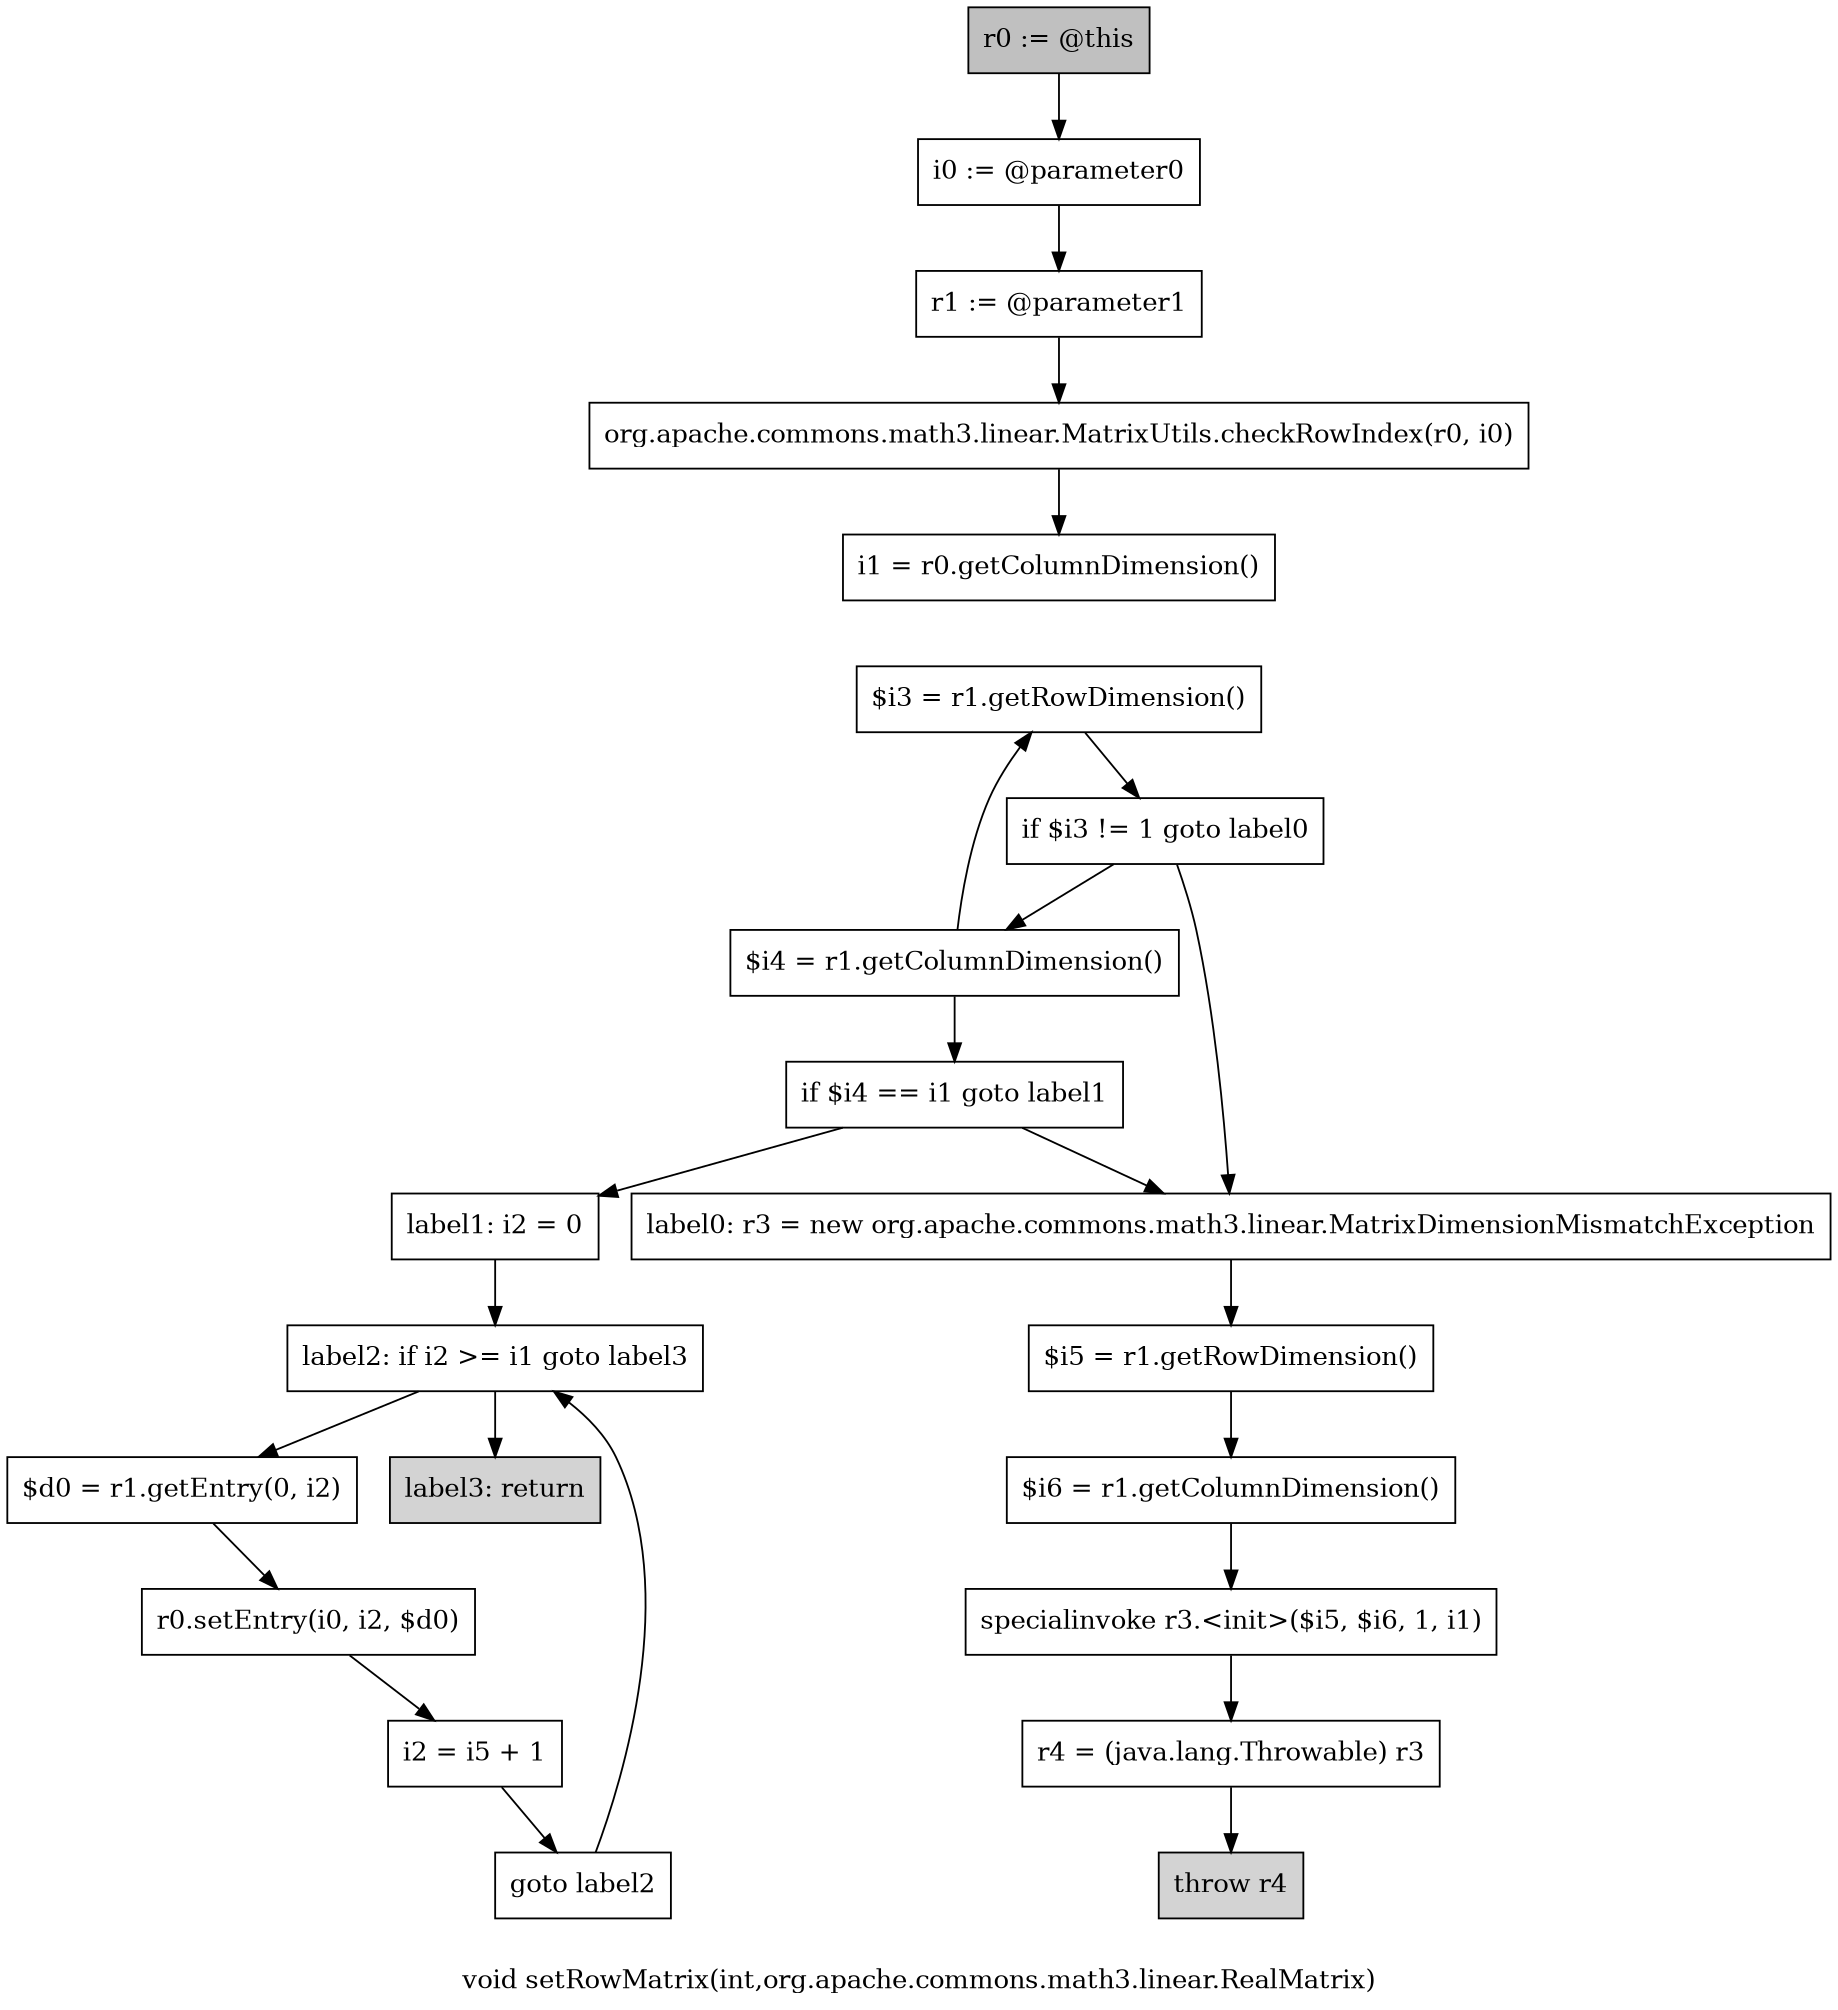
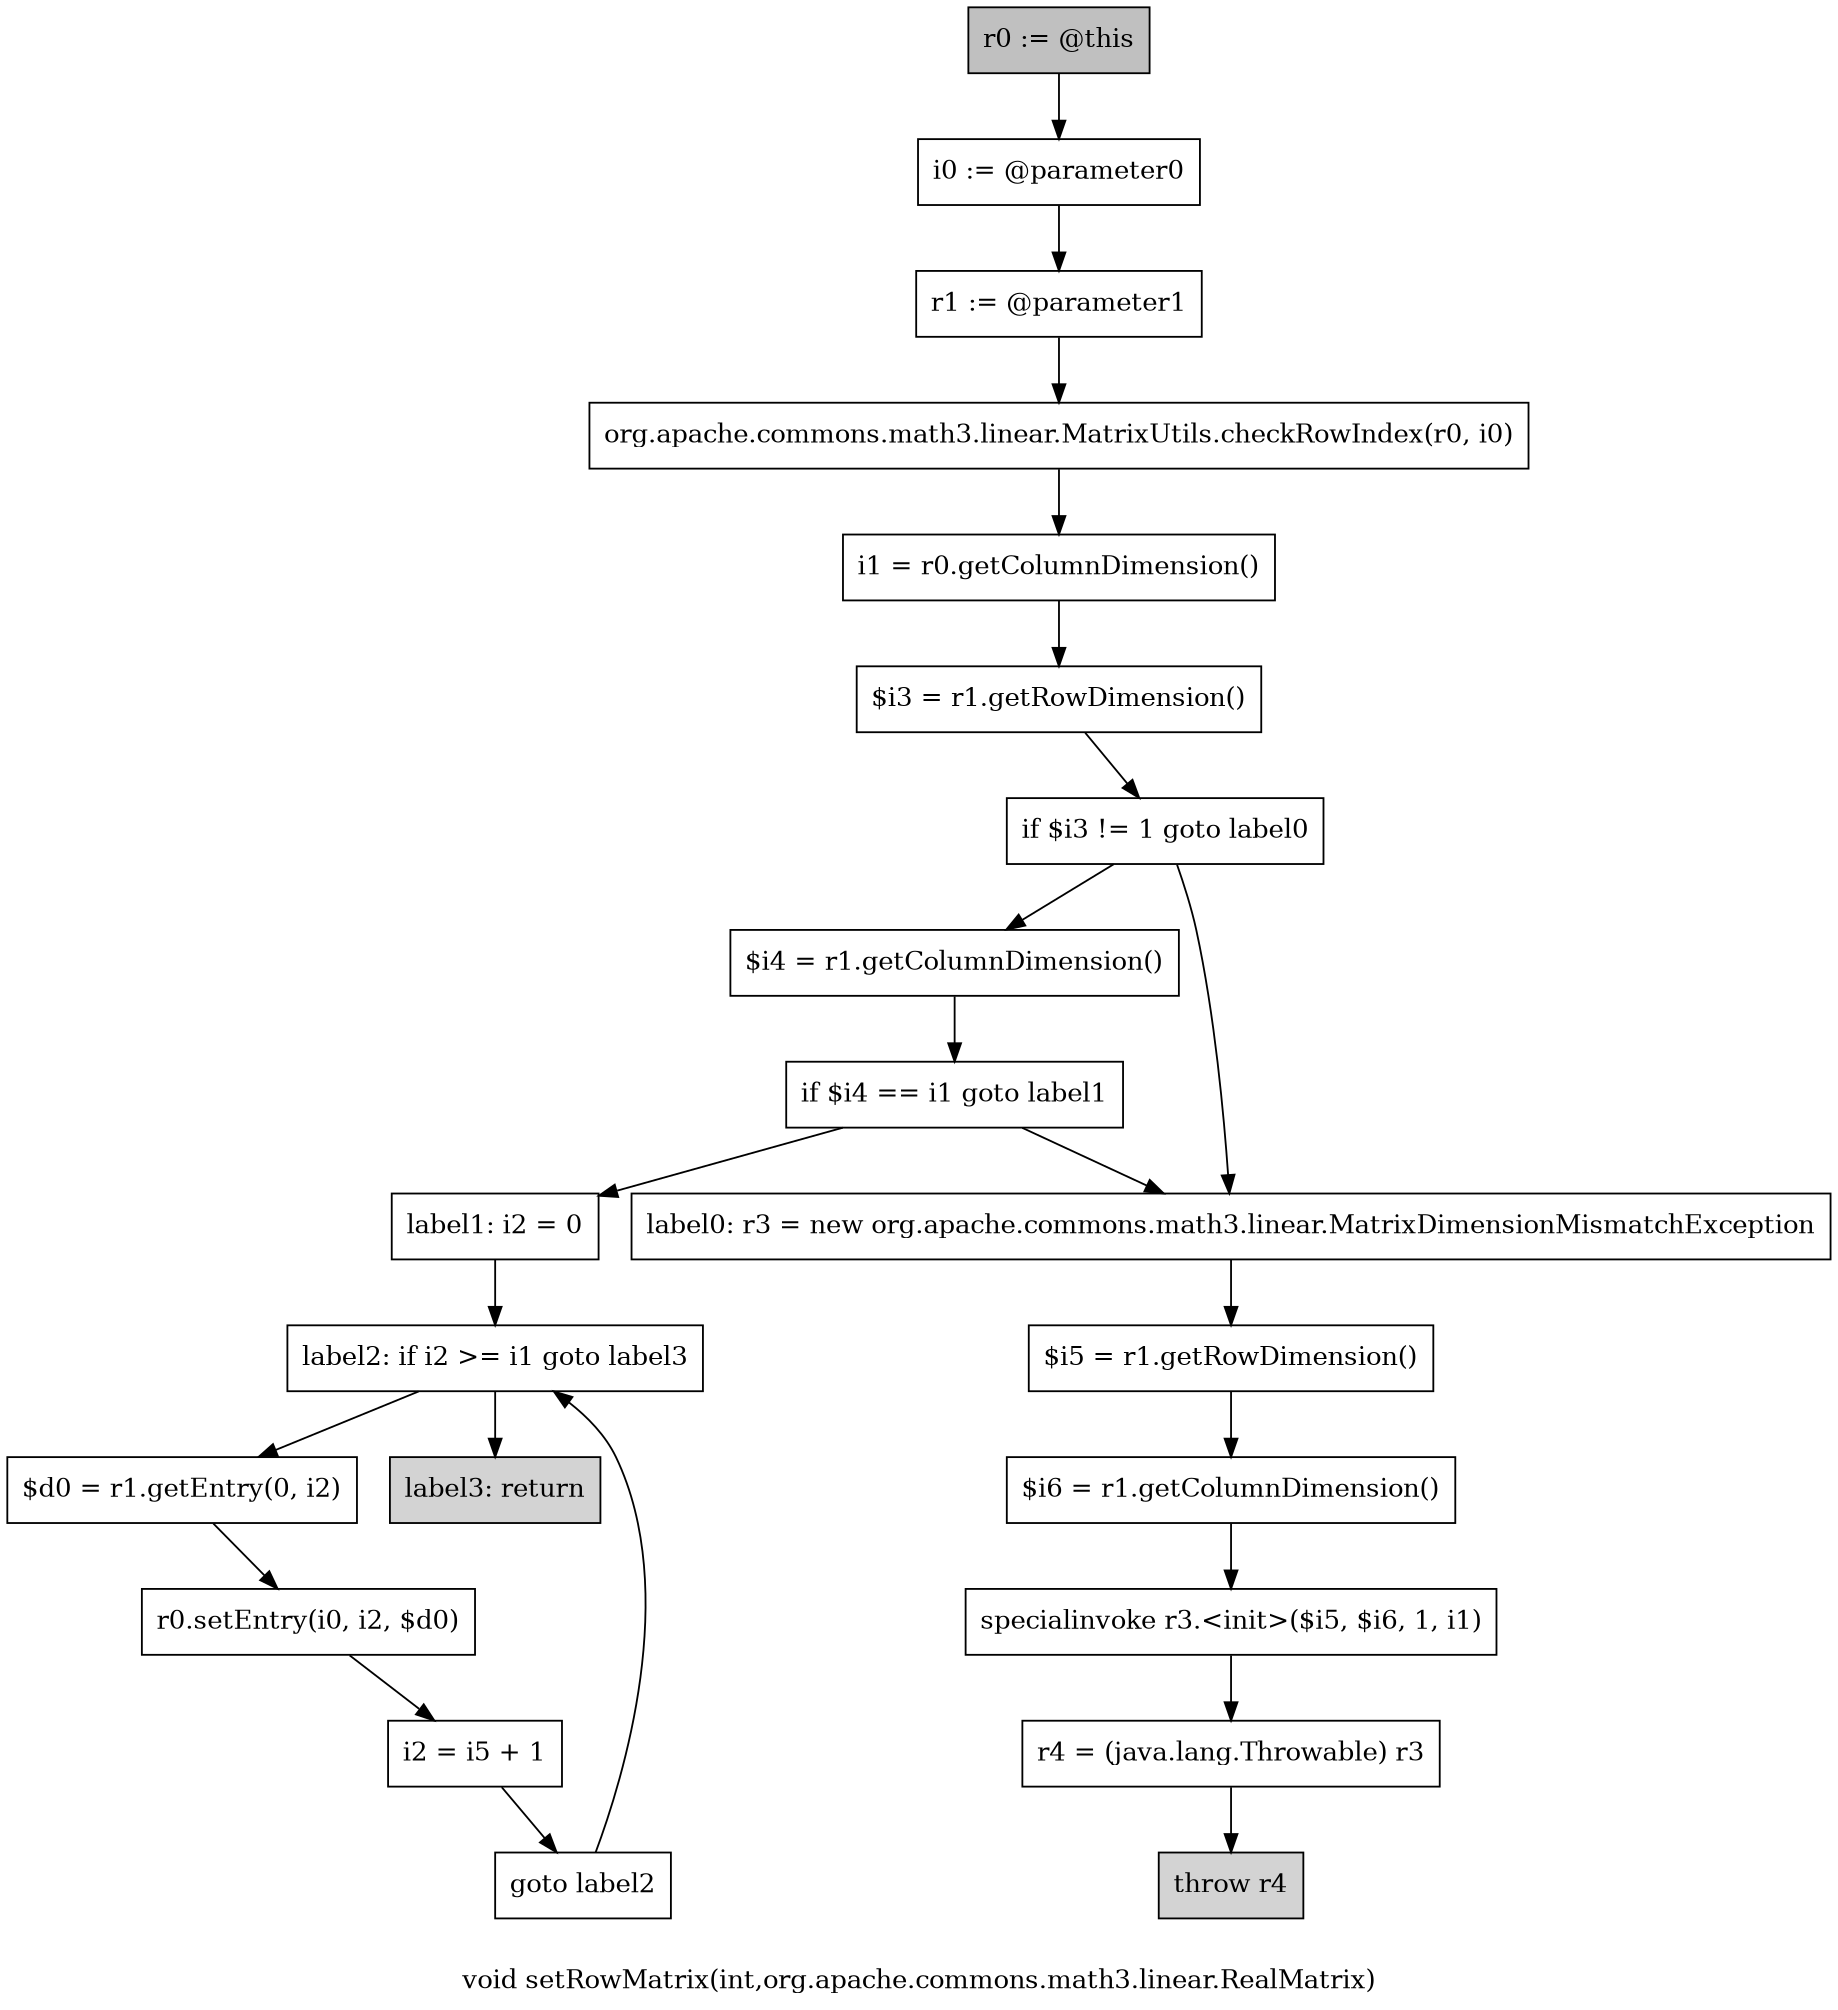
(976, 834) -> (1059, 624)
